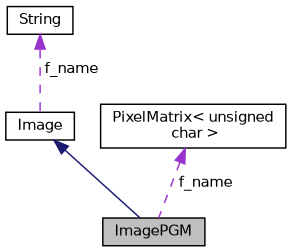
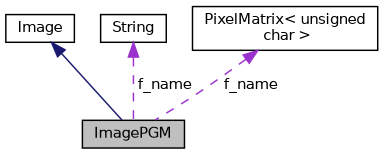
(40, 81) -> (133, 89)
